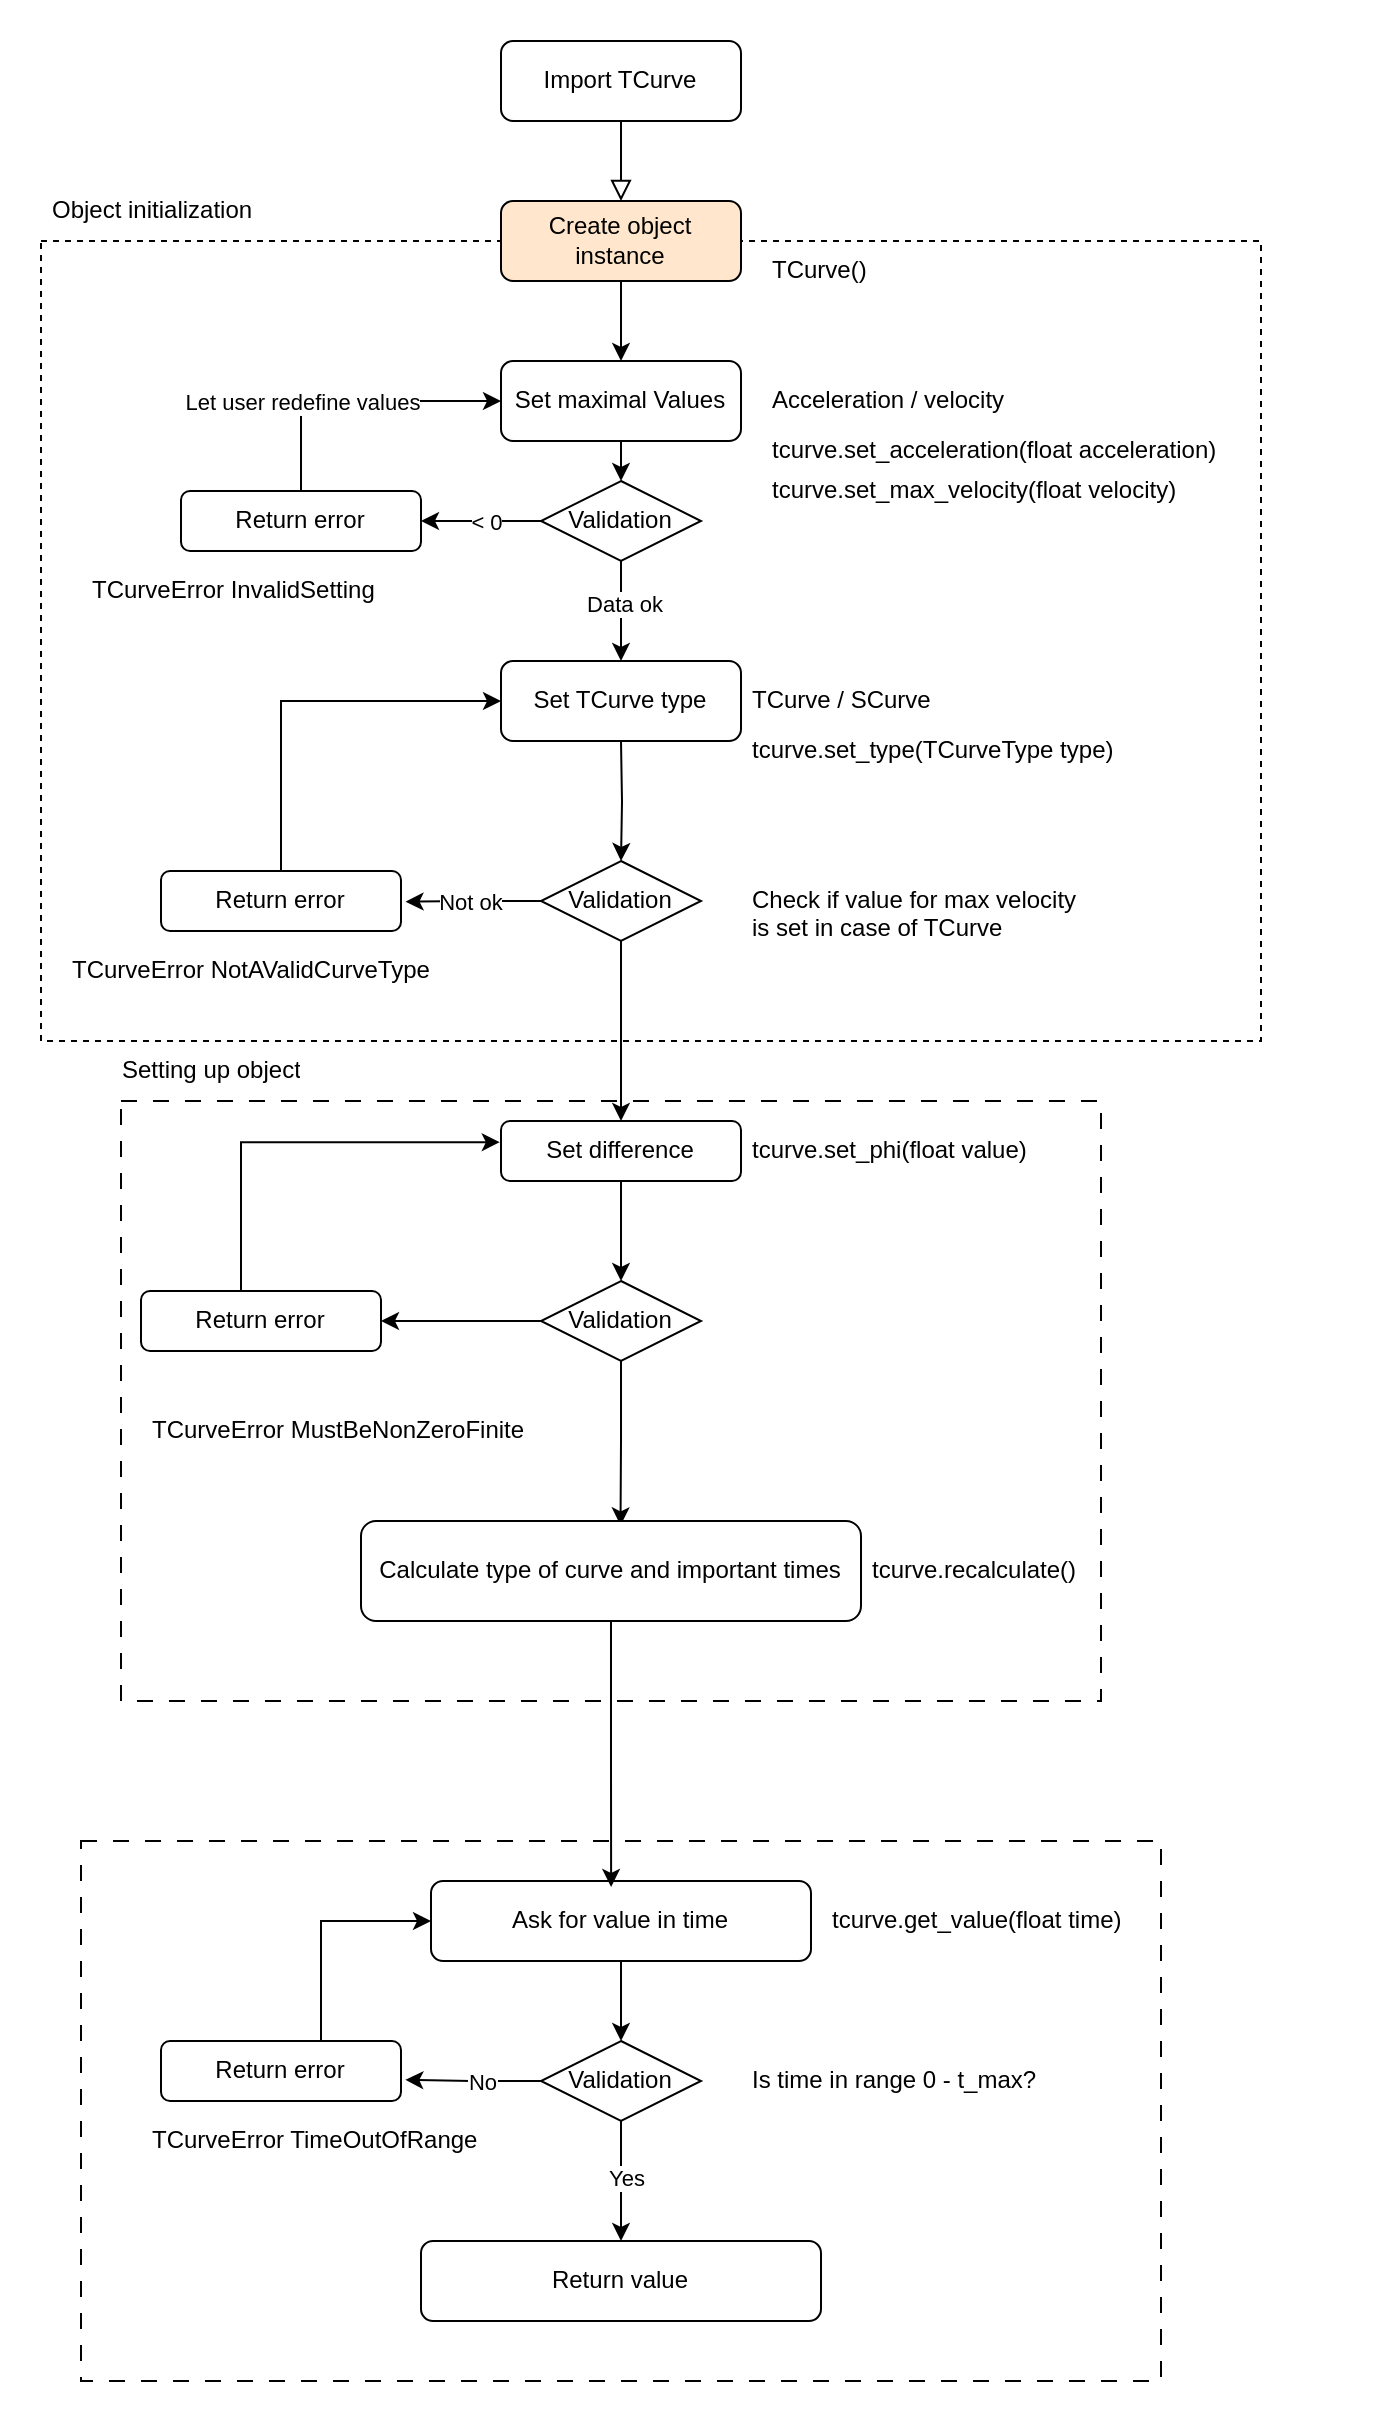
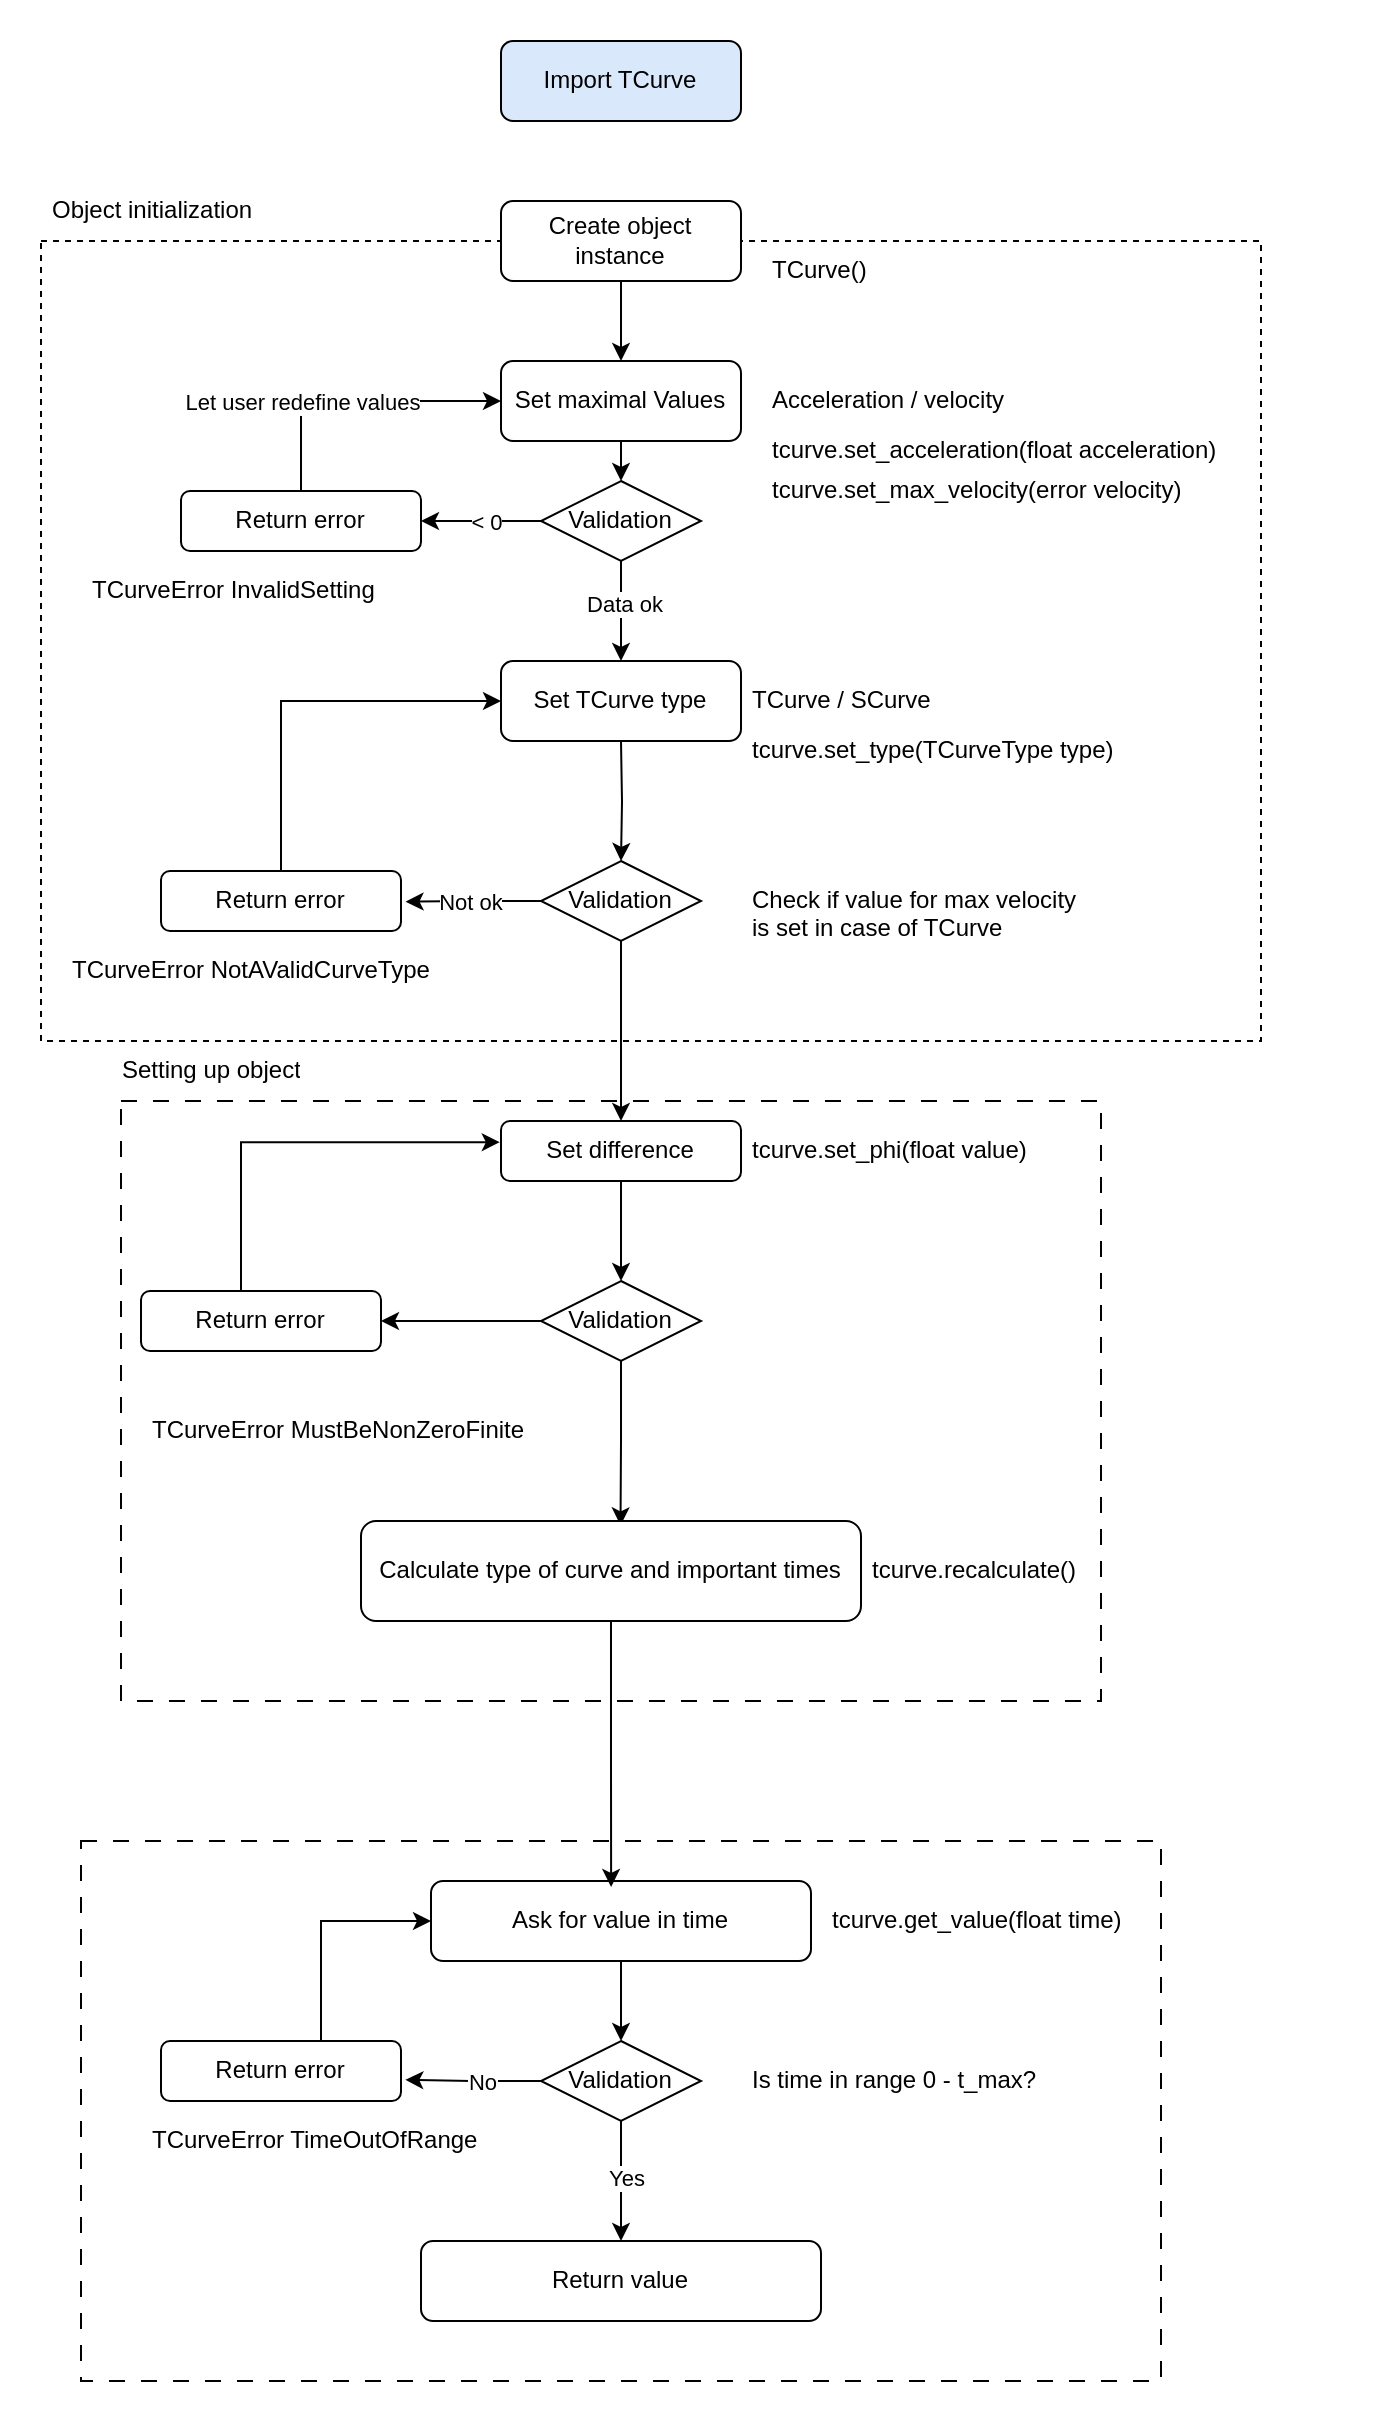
(621, 81) -> (621, 81)
(621, 150) -> none
(621, 241) -> (621, 241)
(1003, 491) -> (1003, 491)
